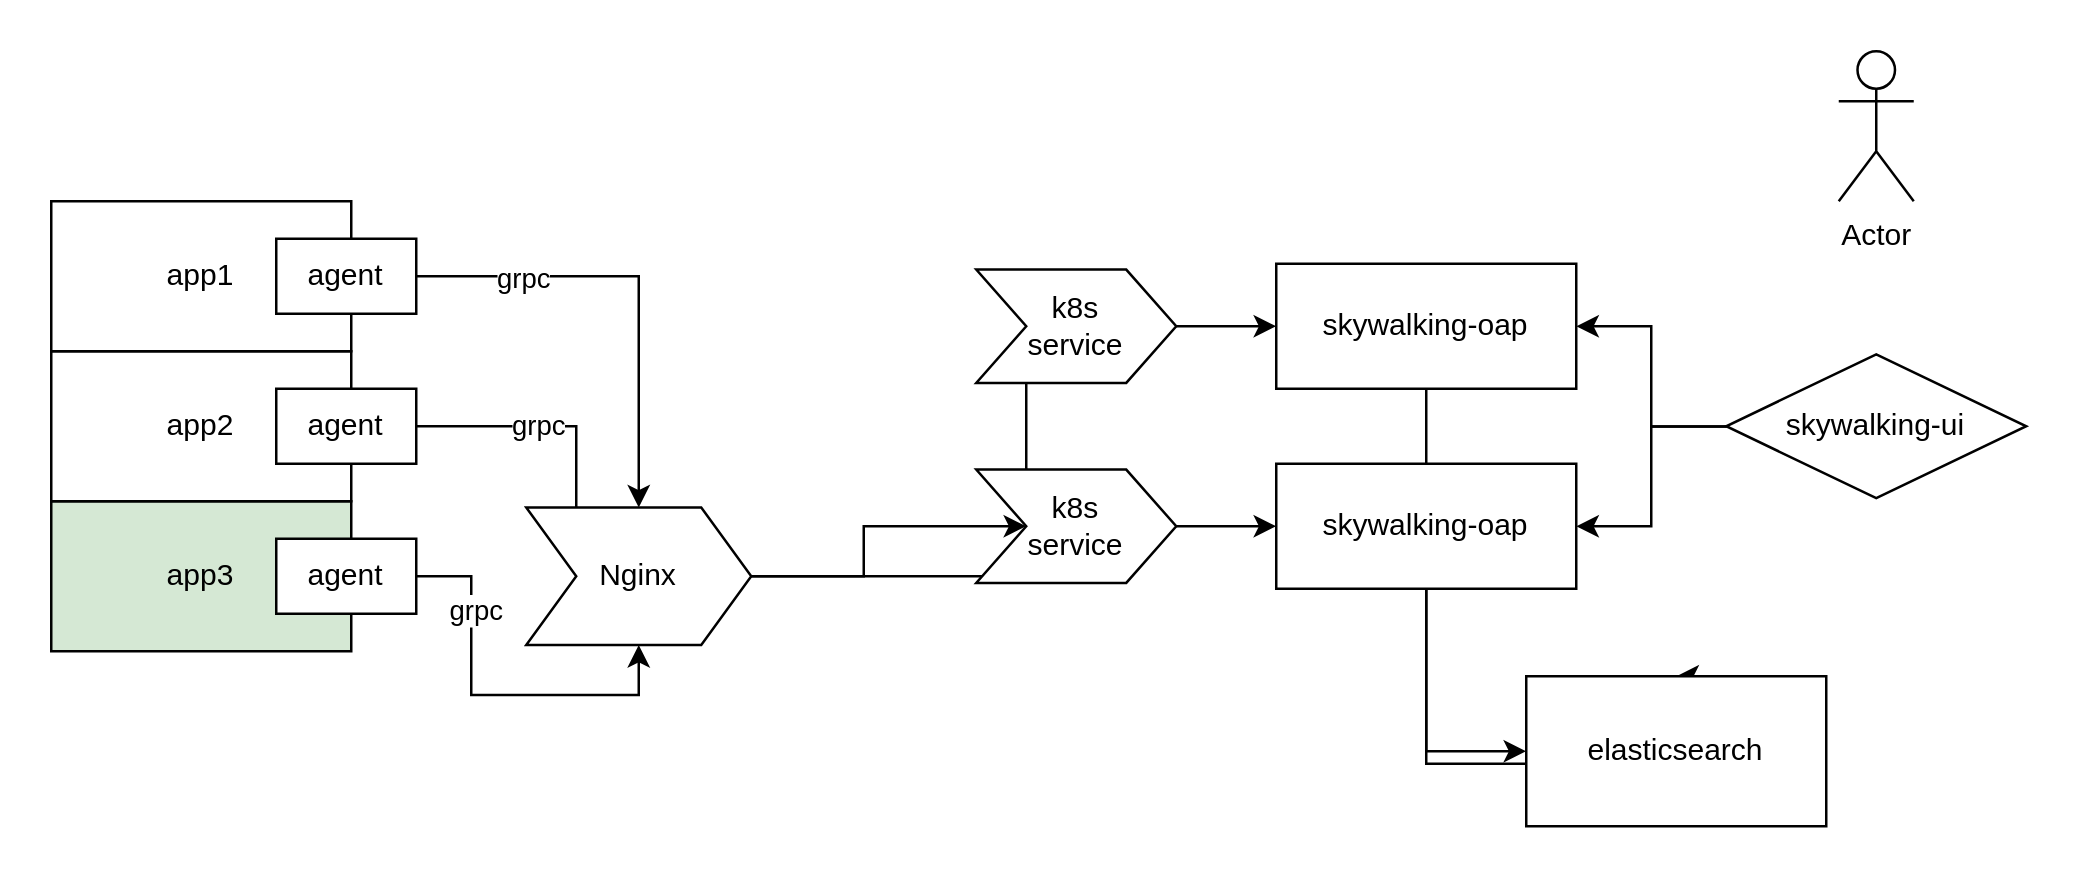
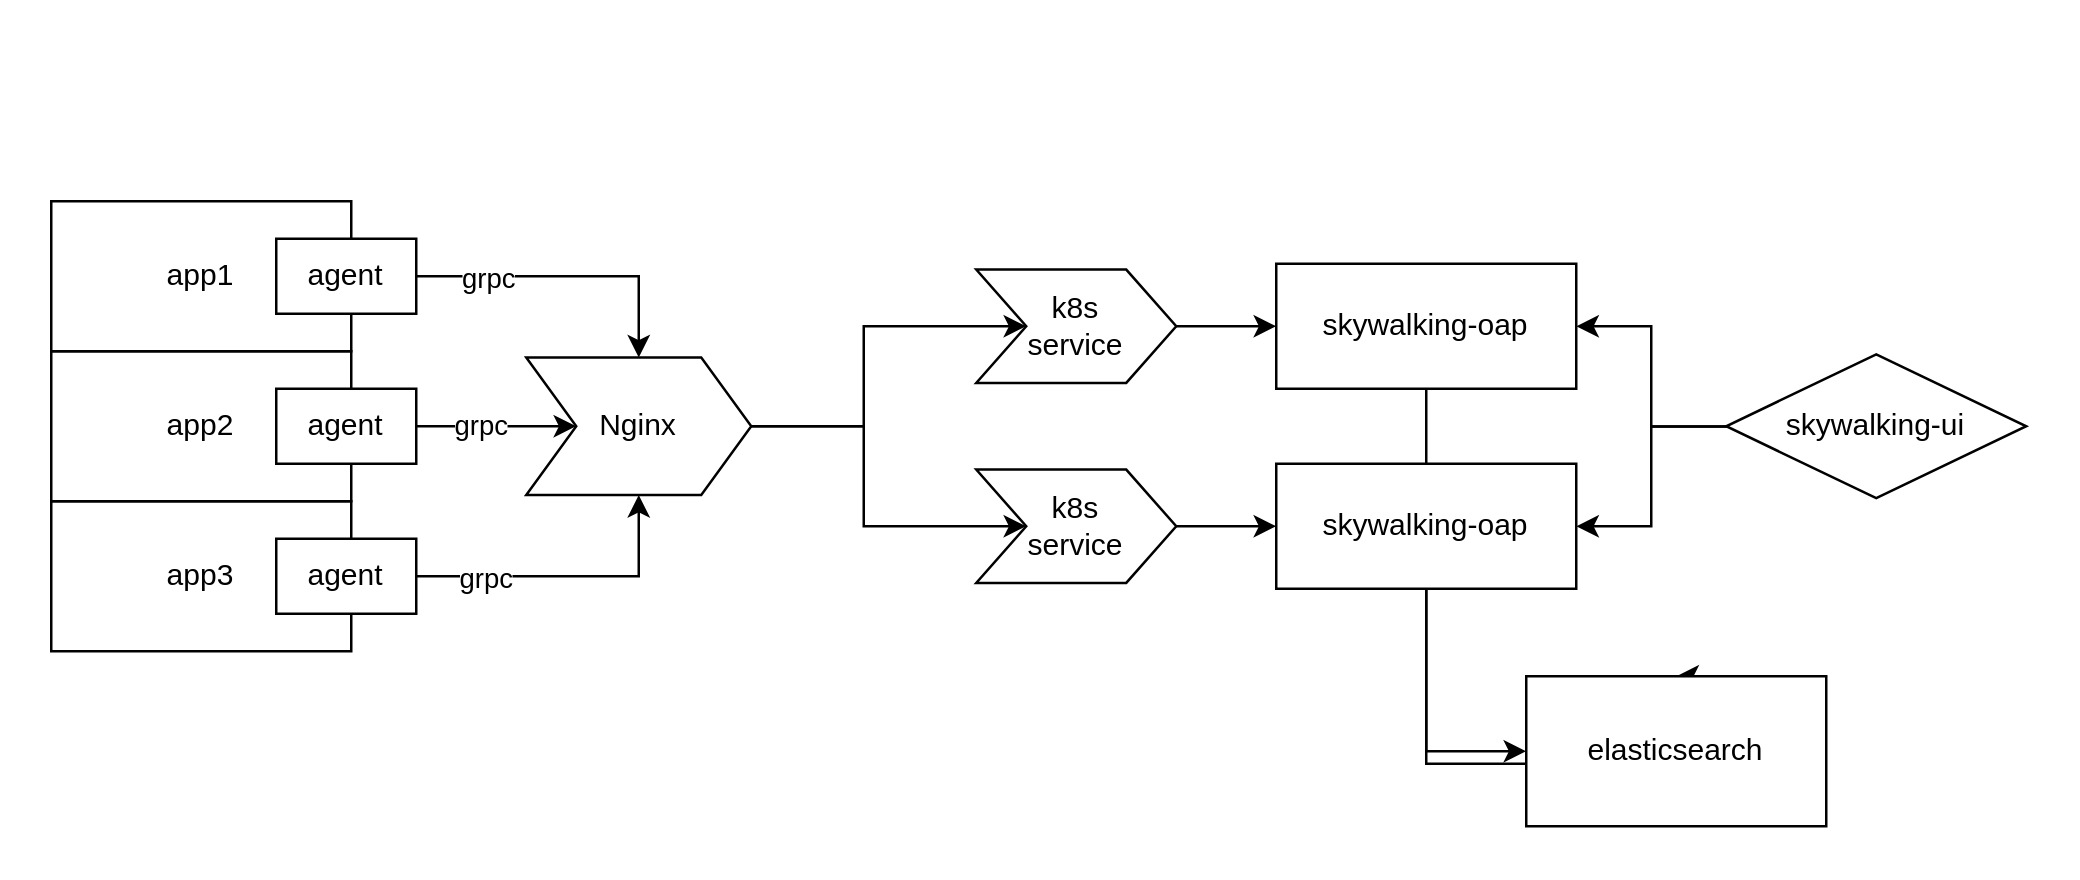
(1876, 126) -> none
(201, 576) -> (201, 576)
(639, 576) -> (639, 426)
